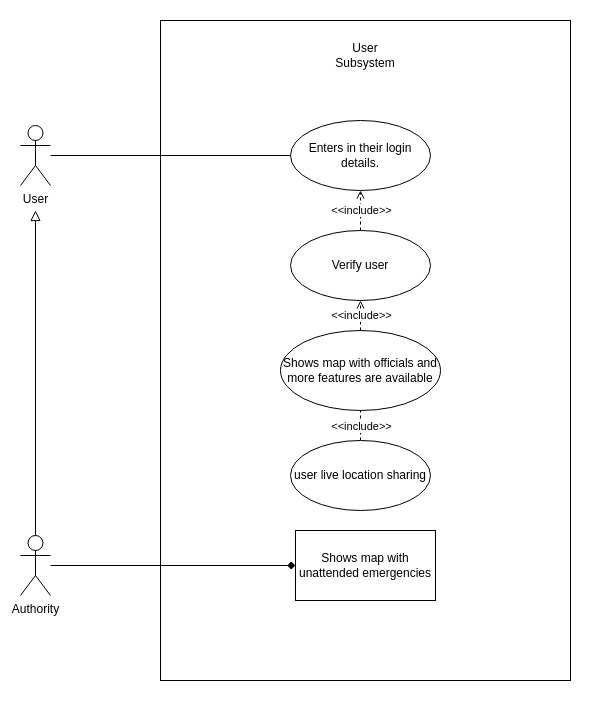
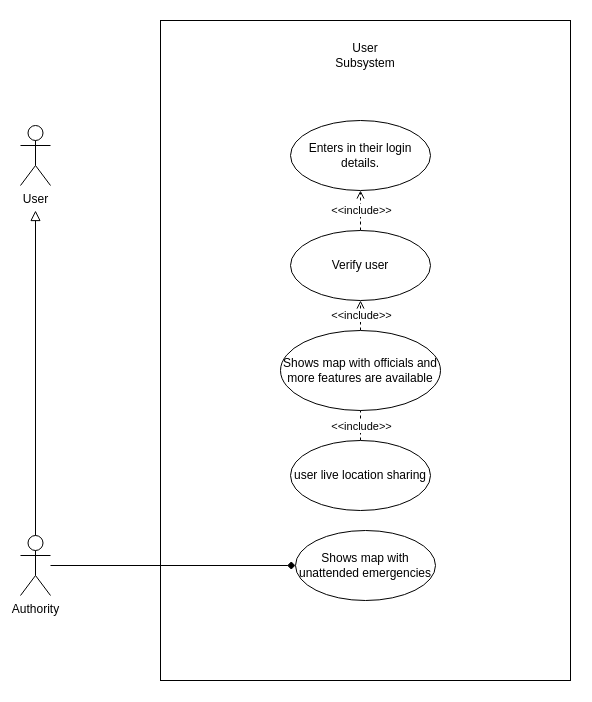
(171, 156) -> none
(366, 566) -> (366, 566)
